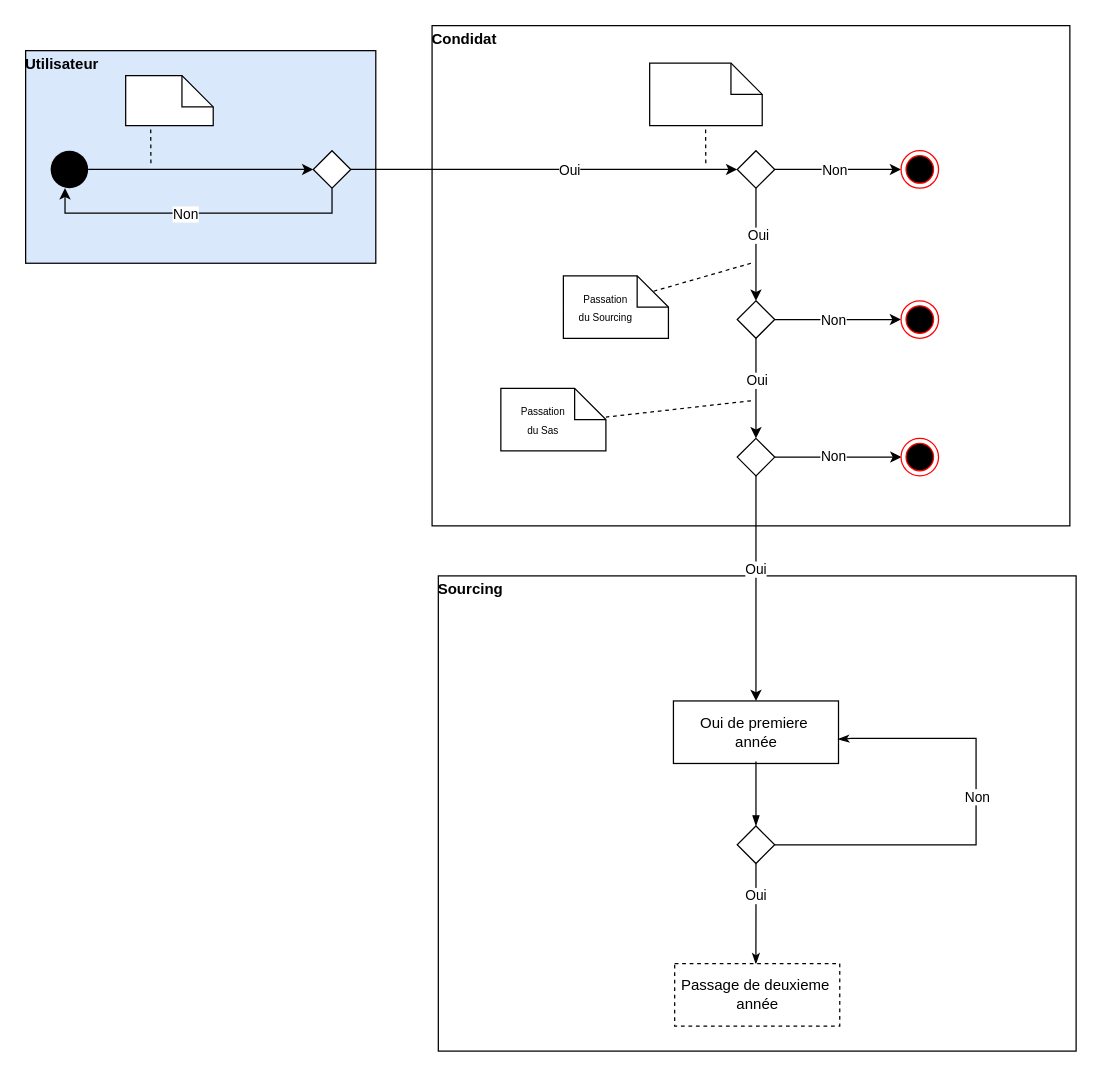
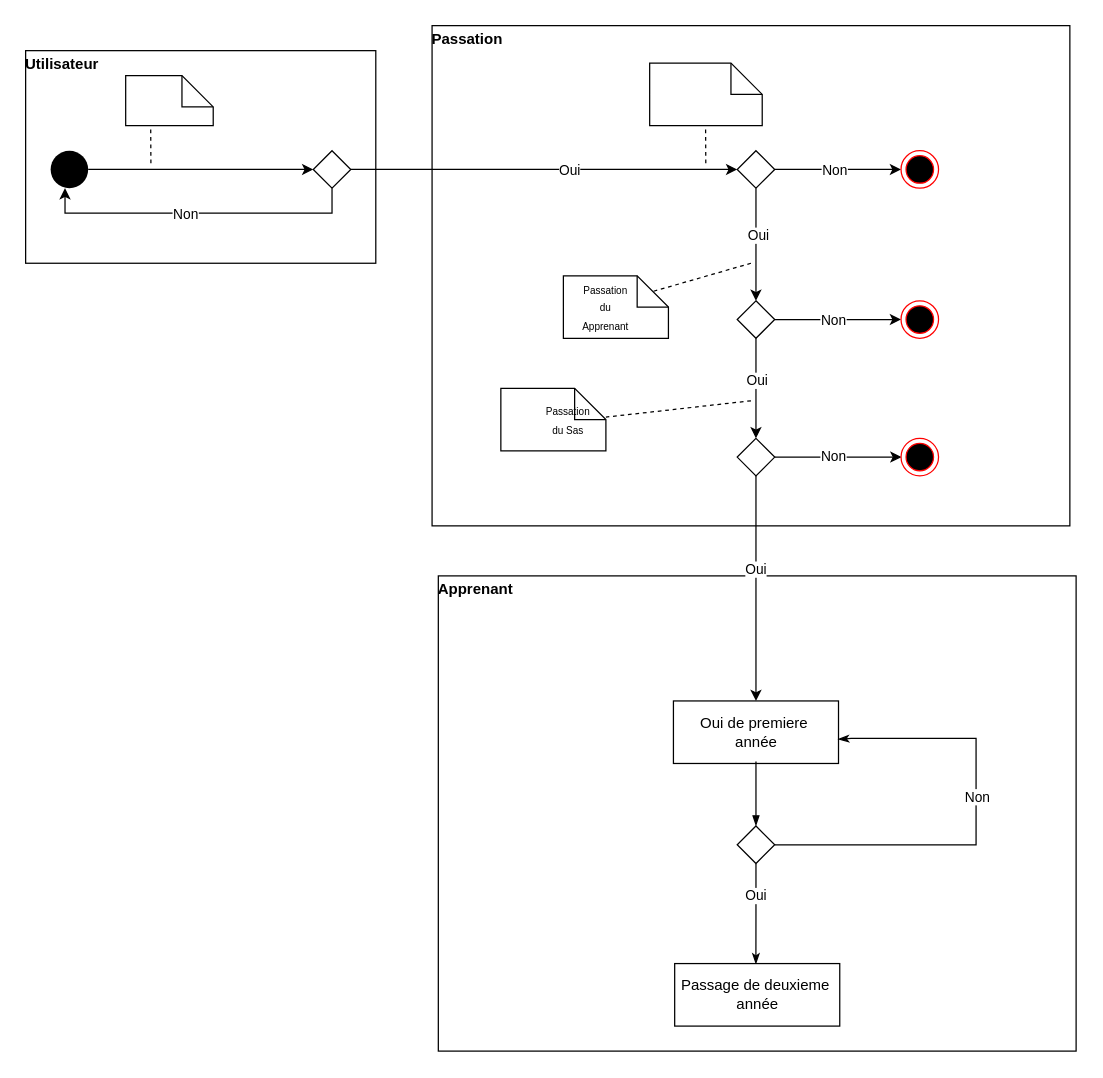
(464, 35) -> (468, 35)
(201, 157) -> (201, 157)
(606, 307) -> (606, 307)
(543, 419) -> (568, 419)
(470, 585) -> (476, 585)
(757, 994) -> (757, 994)
